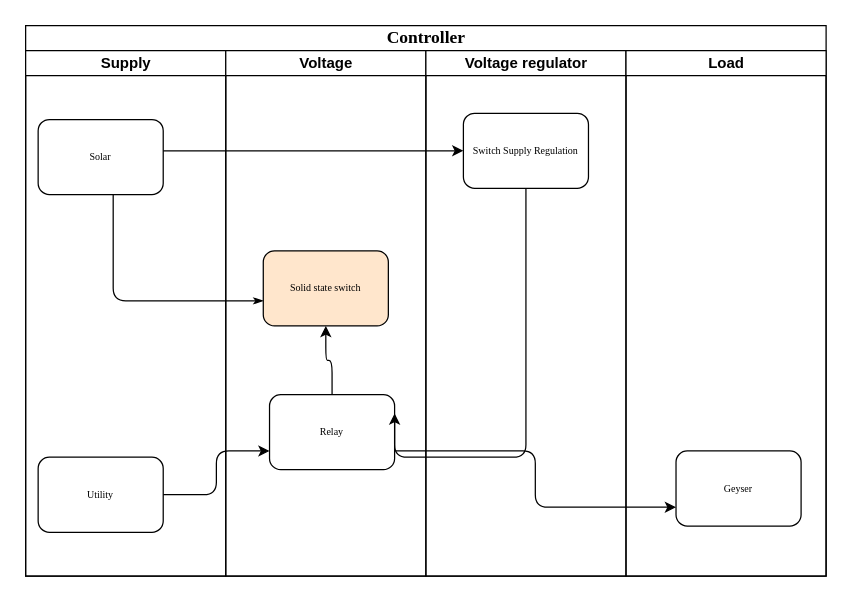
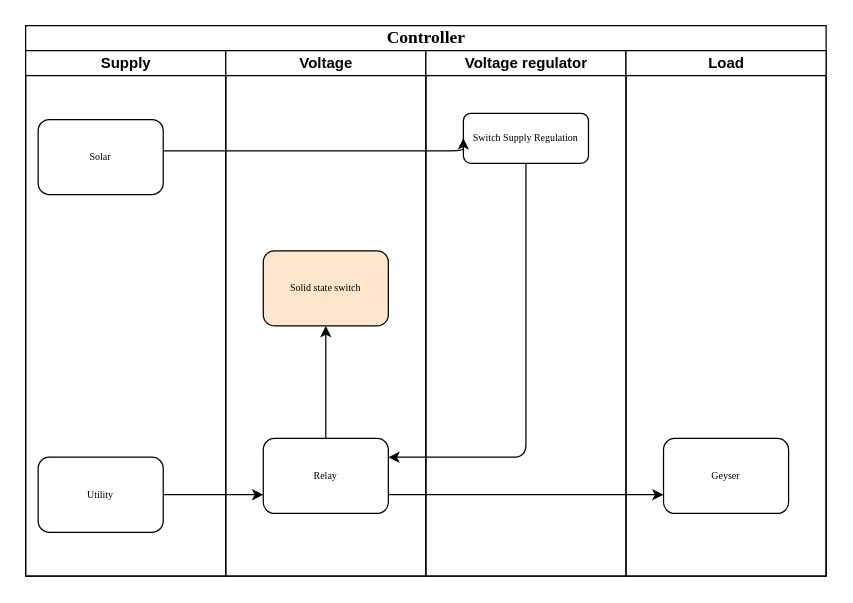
(526, 151) -> (526, 138)
(137, 301) -> none
(332, 432) -> (326, 476)
(738, 488) -> (726, 476)
